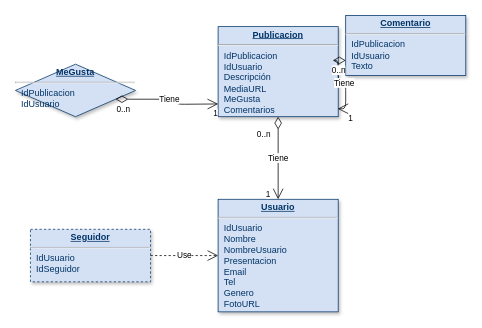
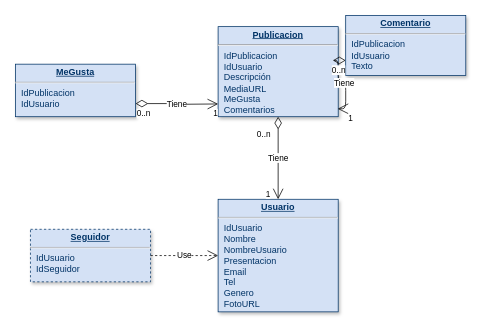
(75, 90) -> (75, 90)
